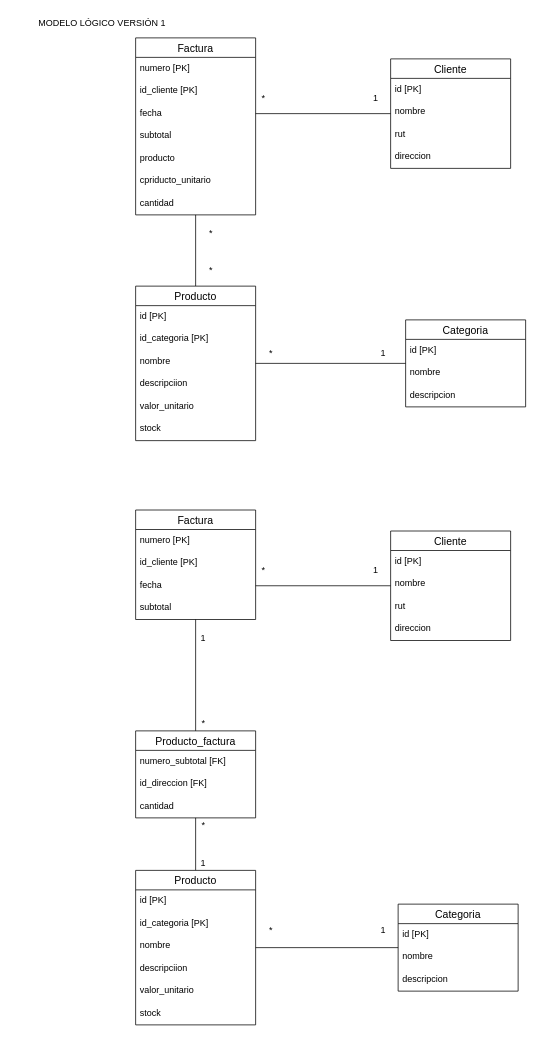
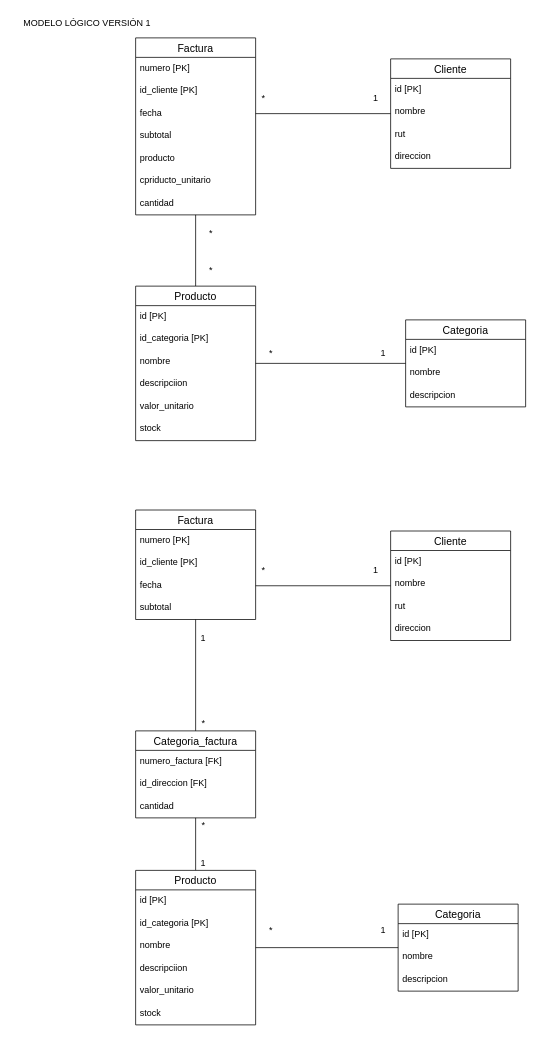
(102, 23) -> (87, 23)
(195, 741) -> (195, 741)
(188, 761) -> (186, 761)
